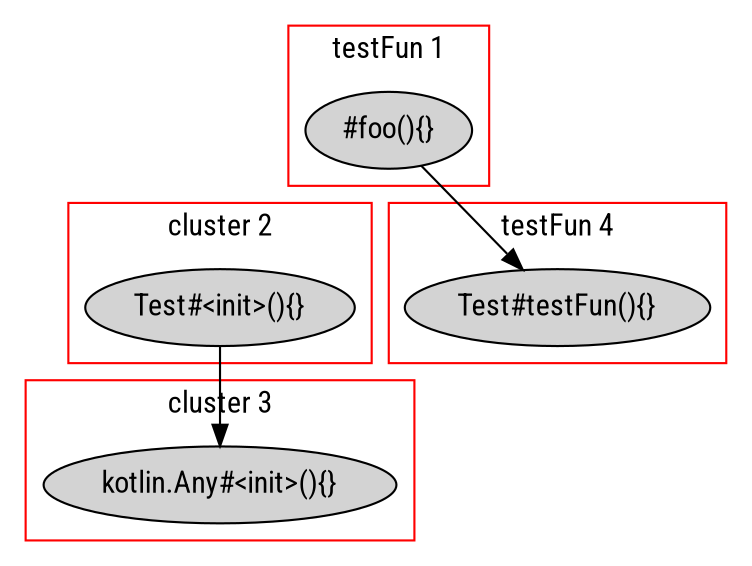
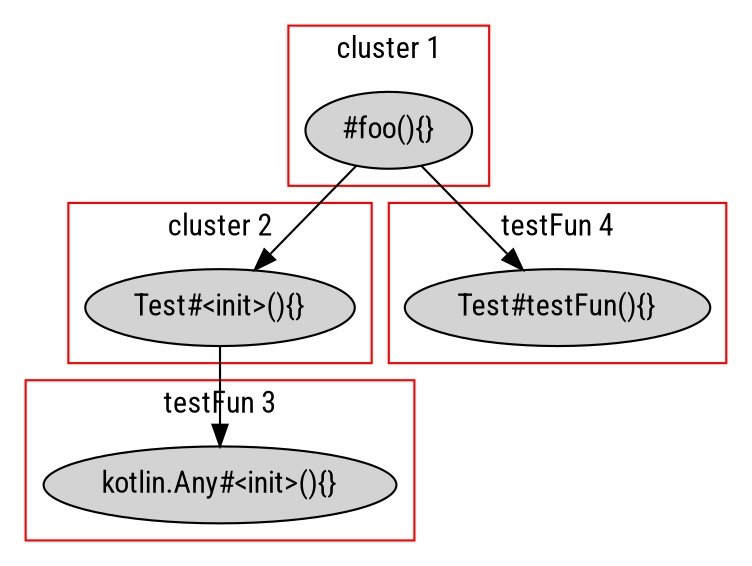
(389, 50) -> (389, 50)
none -> (307, 216)
(220, 405) -> (220, 405)
